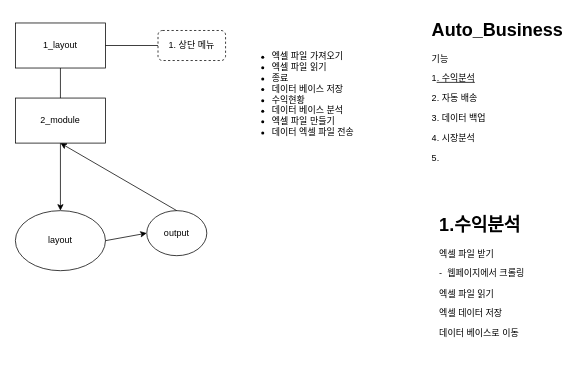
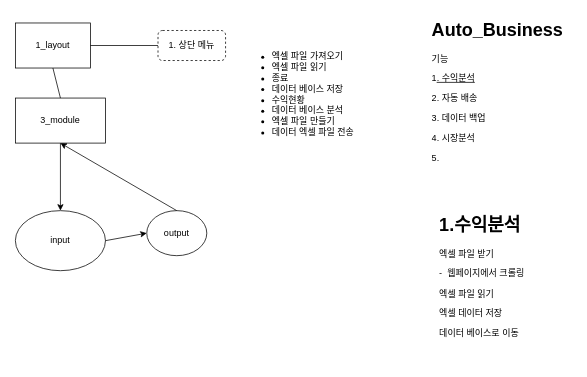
(60, 45) -> (53, 45)
(60, 120) -> (60, 120)
(60, 240) -> (60, 240)
